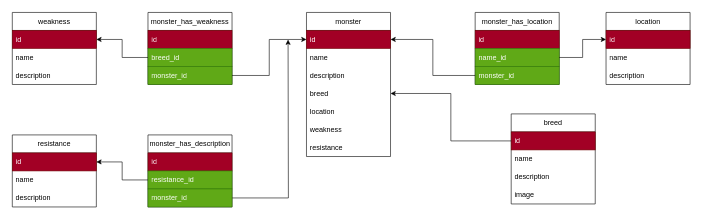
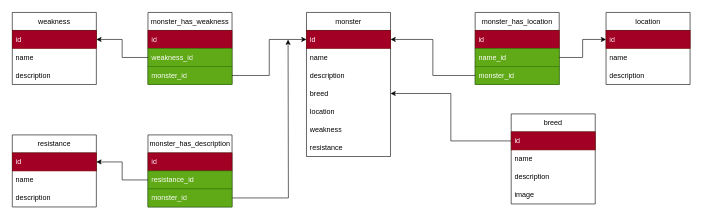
(167, 57) -> (173, 57)
